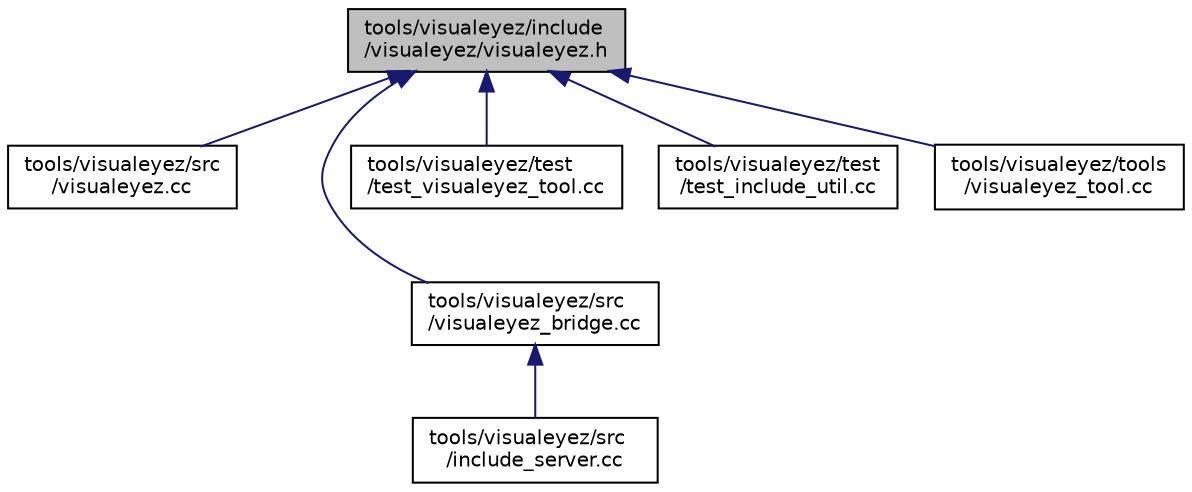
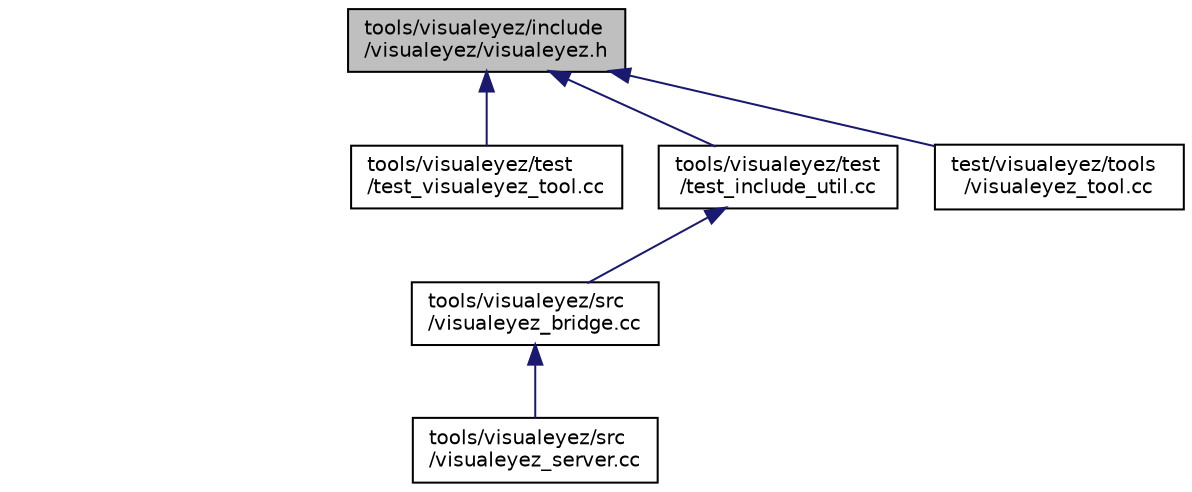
(122, 177) -> none
(1059, 177) -> (1059, 177)
(325, 192) -> (648, 250)
(535, 450) -> (535, 450)
